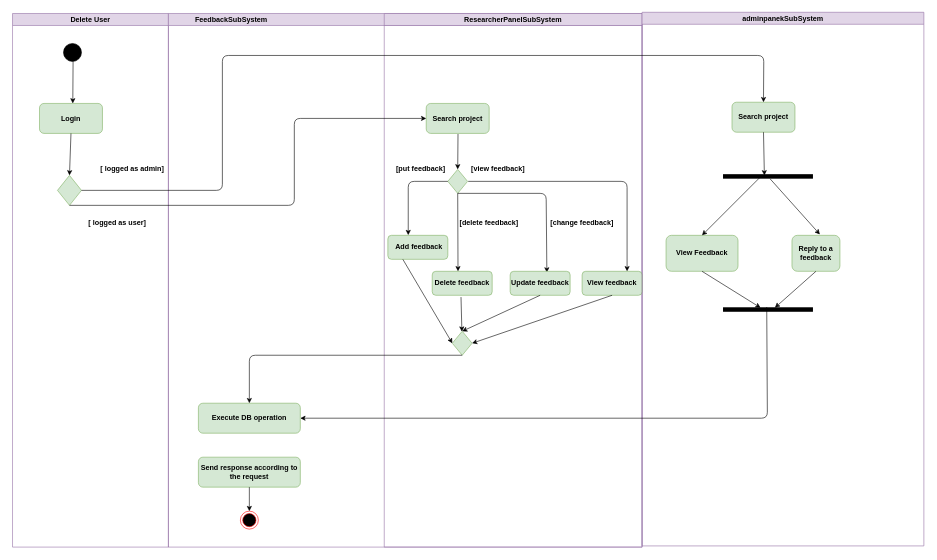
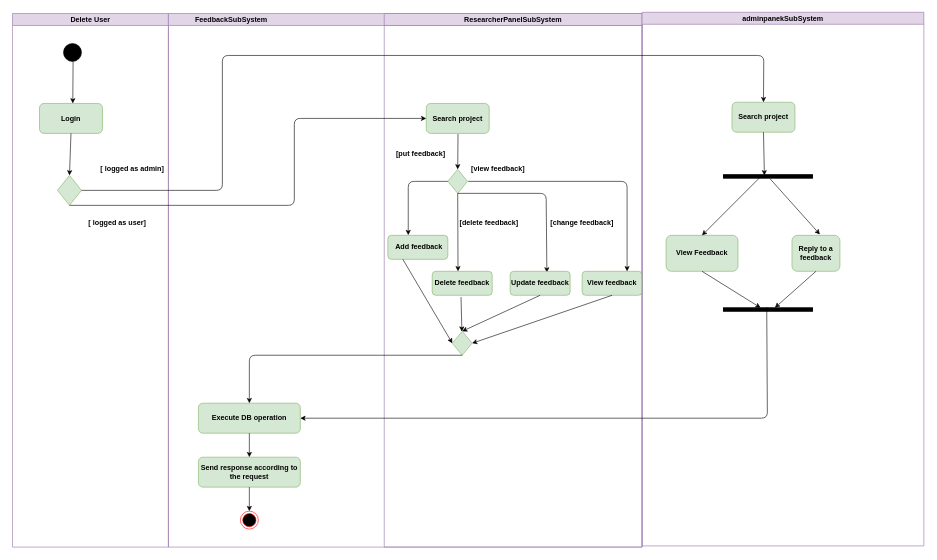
(421, 170) -> (421, 155)
none -> (249, 444)
